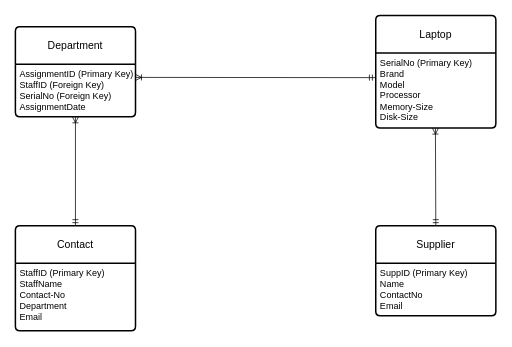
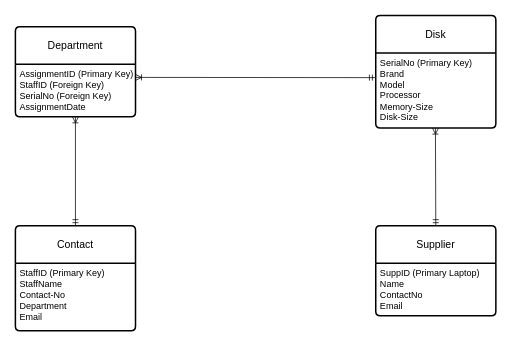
(435, 34) -> (435, 34)
(427, 290) -> (434, 290)
